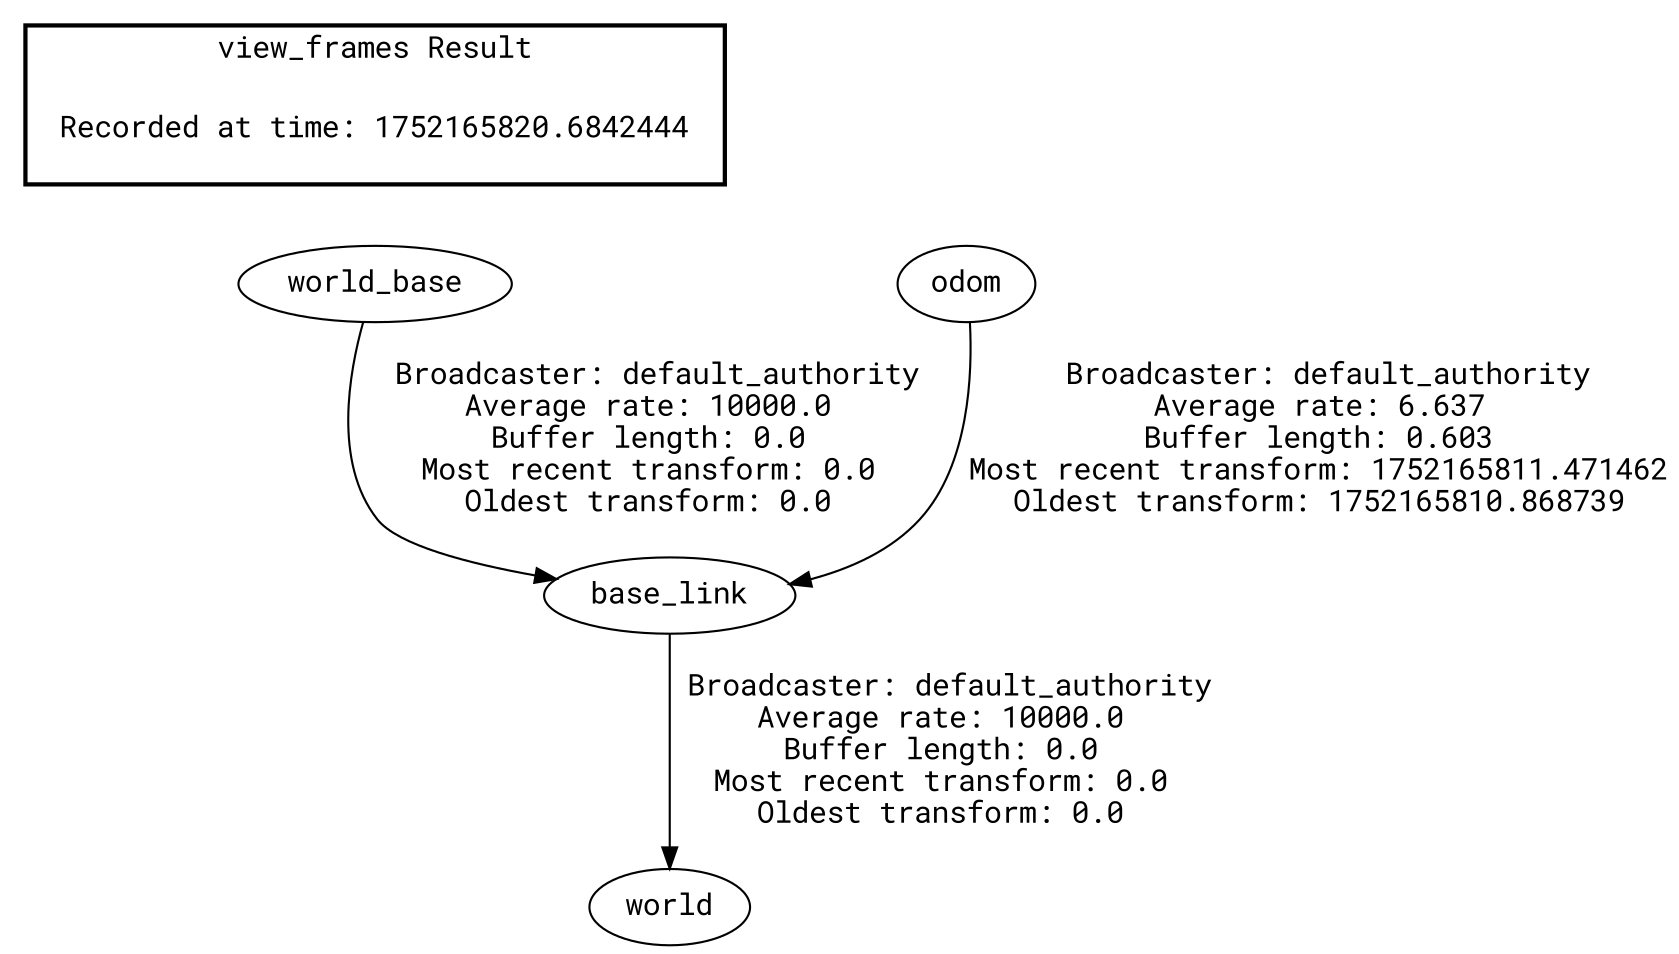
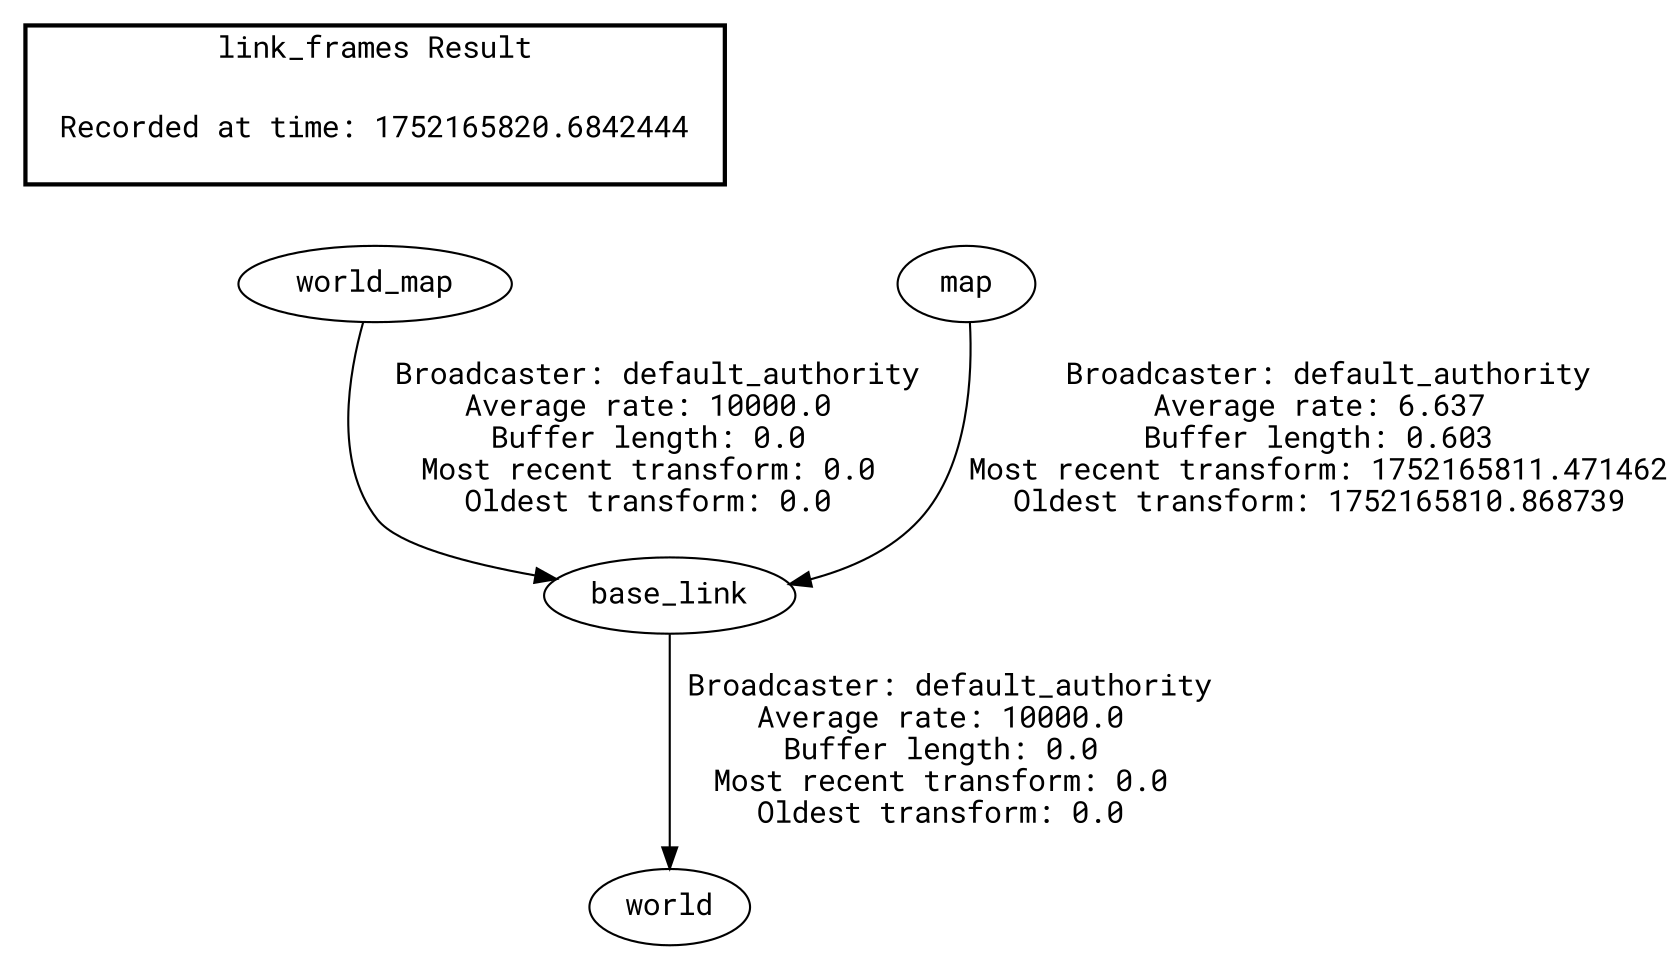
(375, 50) -> (375, 50)
(375, 284) -> (375, 284)
(966, 284) -> (966, 284)
